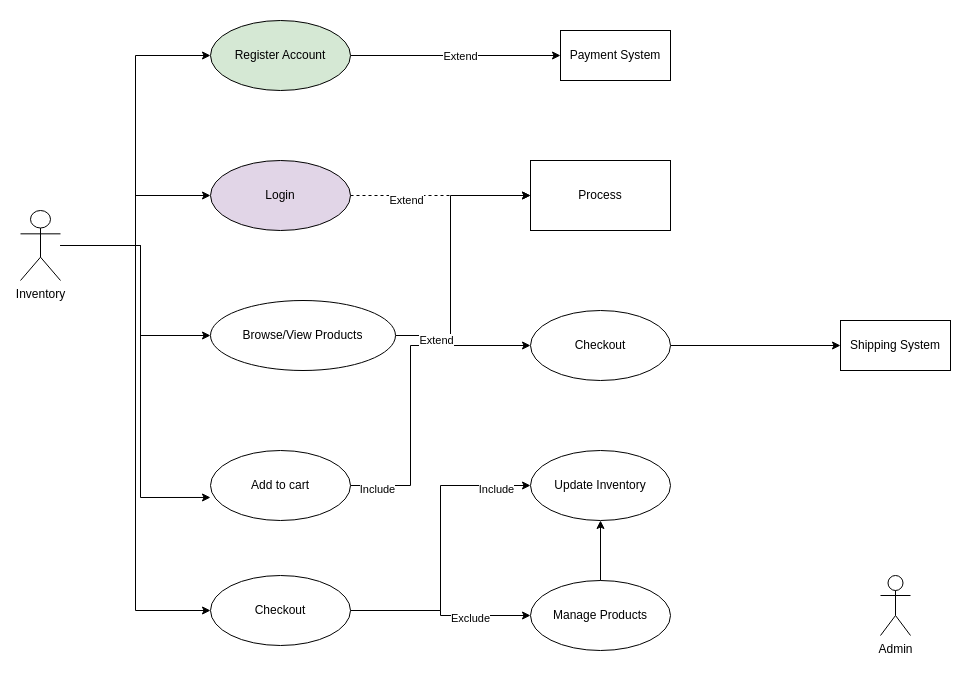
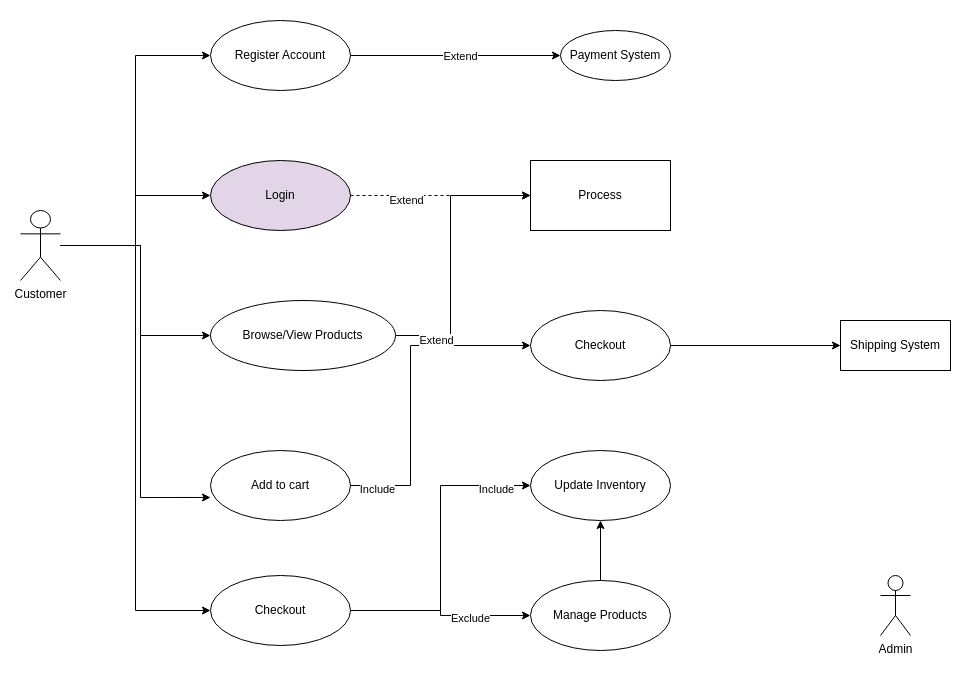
(281, 56) -> (281, 56)
(616, 56) -> (616, 56)
(41, 295) -> (41, 295)
